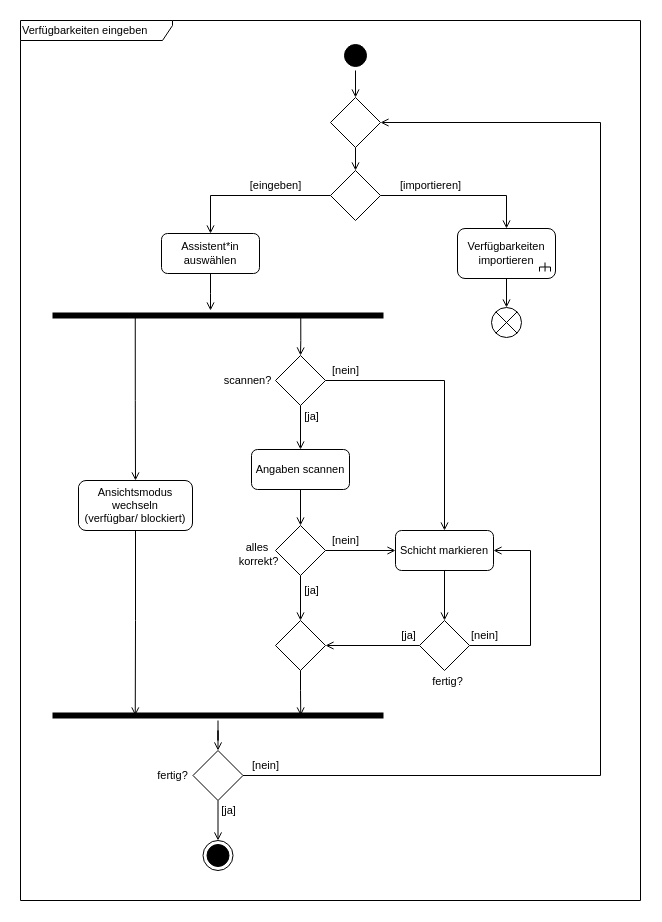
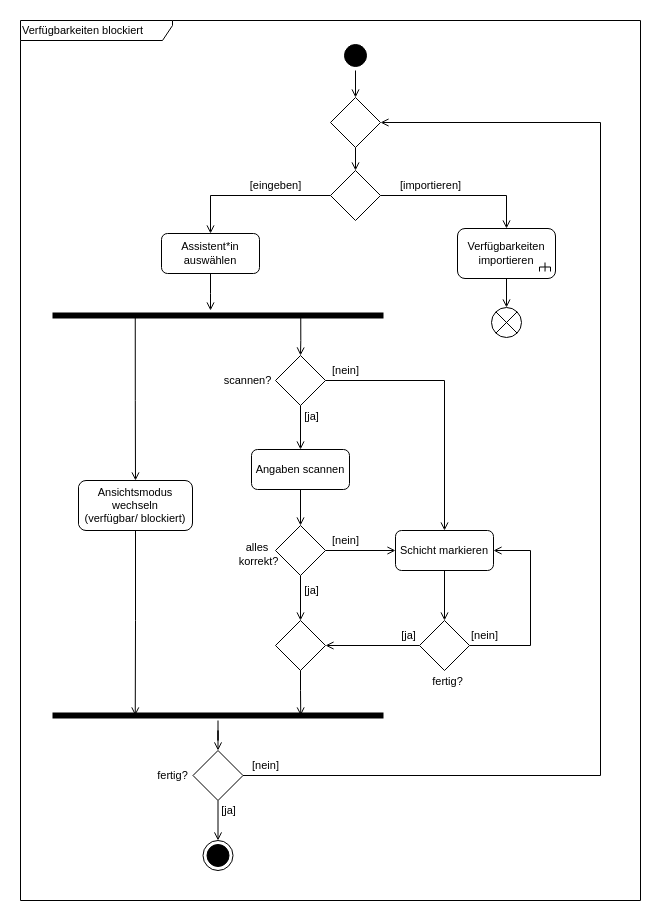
(92, 31) -> (94, 31)
